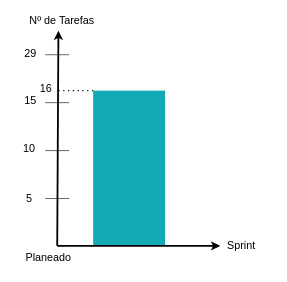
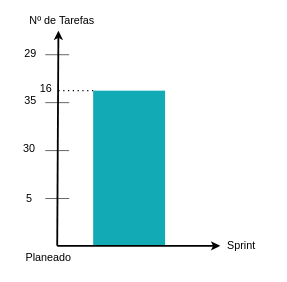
(31, 101) -> (31, 101)
(29, 149) -> (29, 149)
